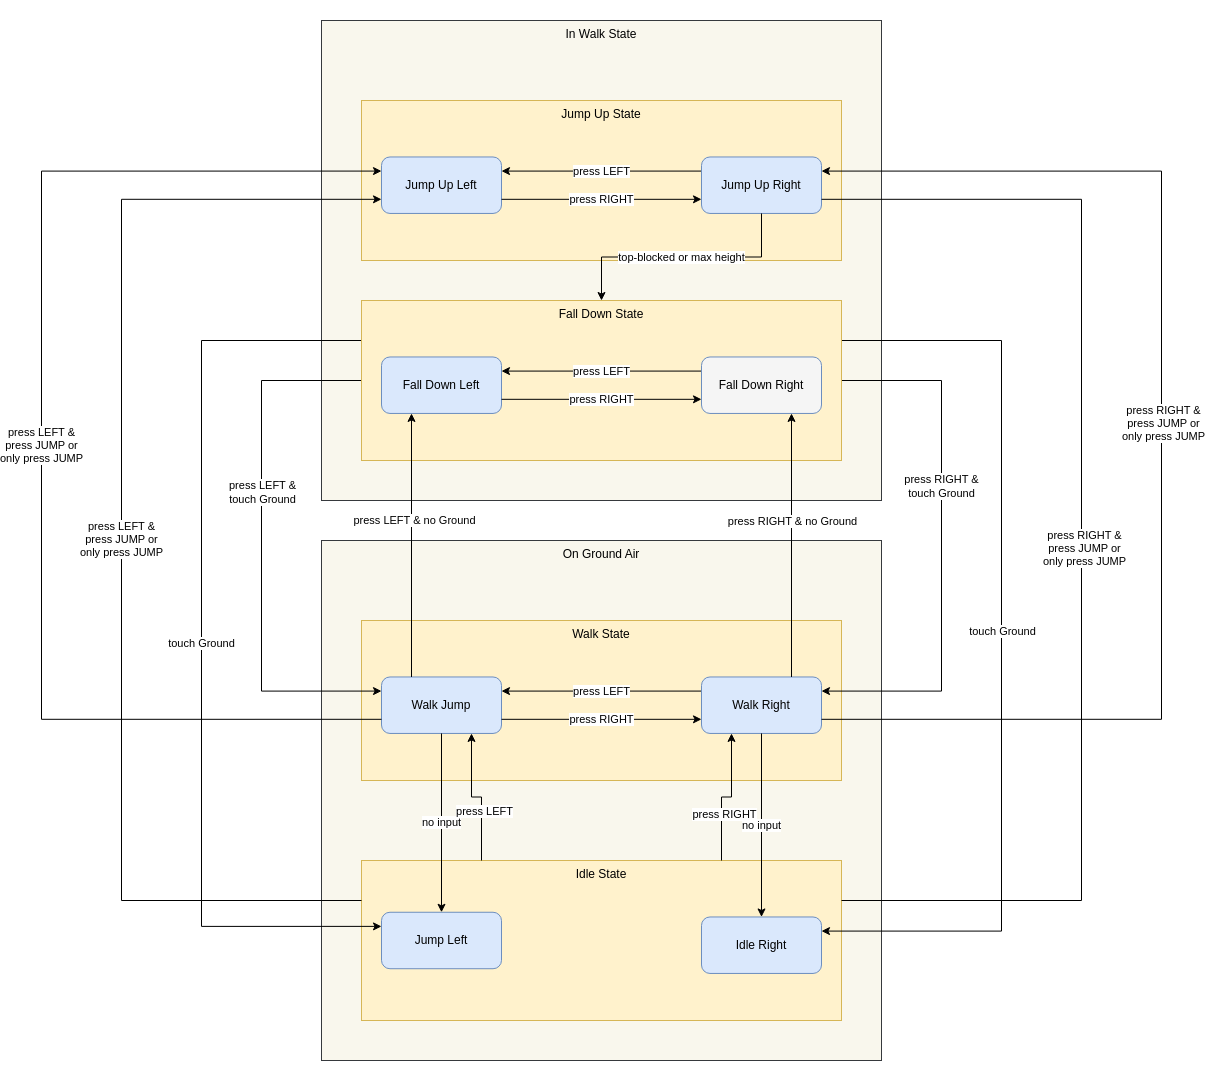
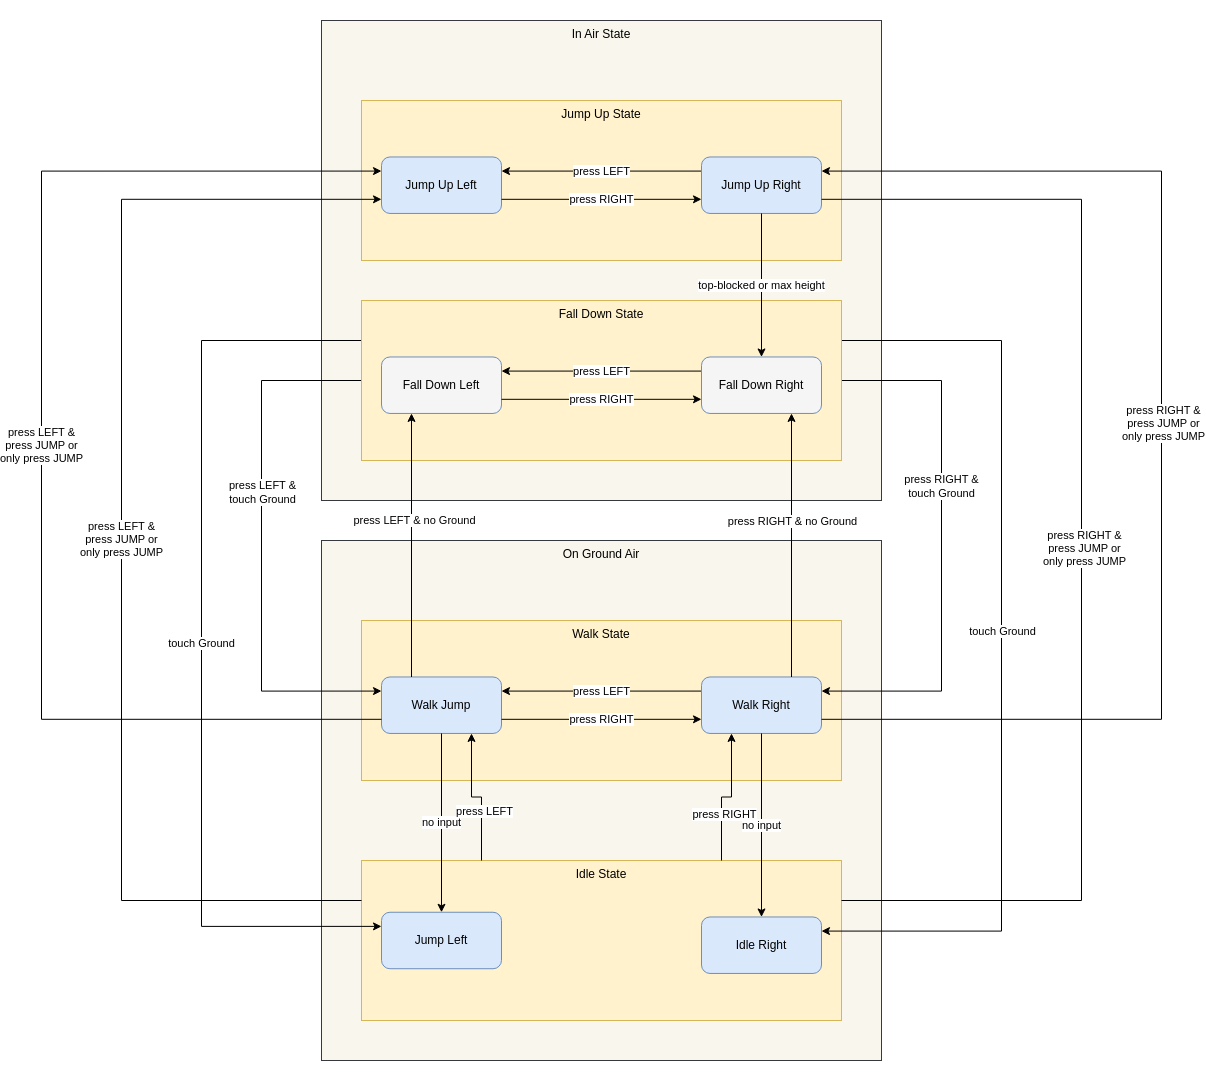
(602, 35) -> (602, 35)
(665, 257) -> (762, 303)
(442, 385) -> (442, 385)
